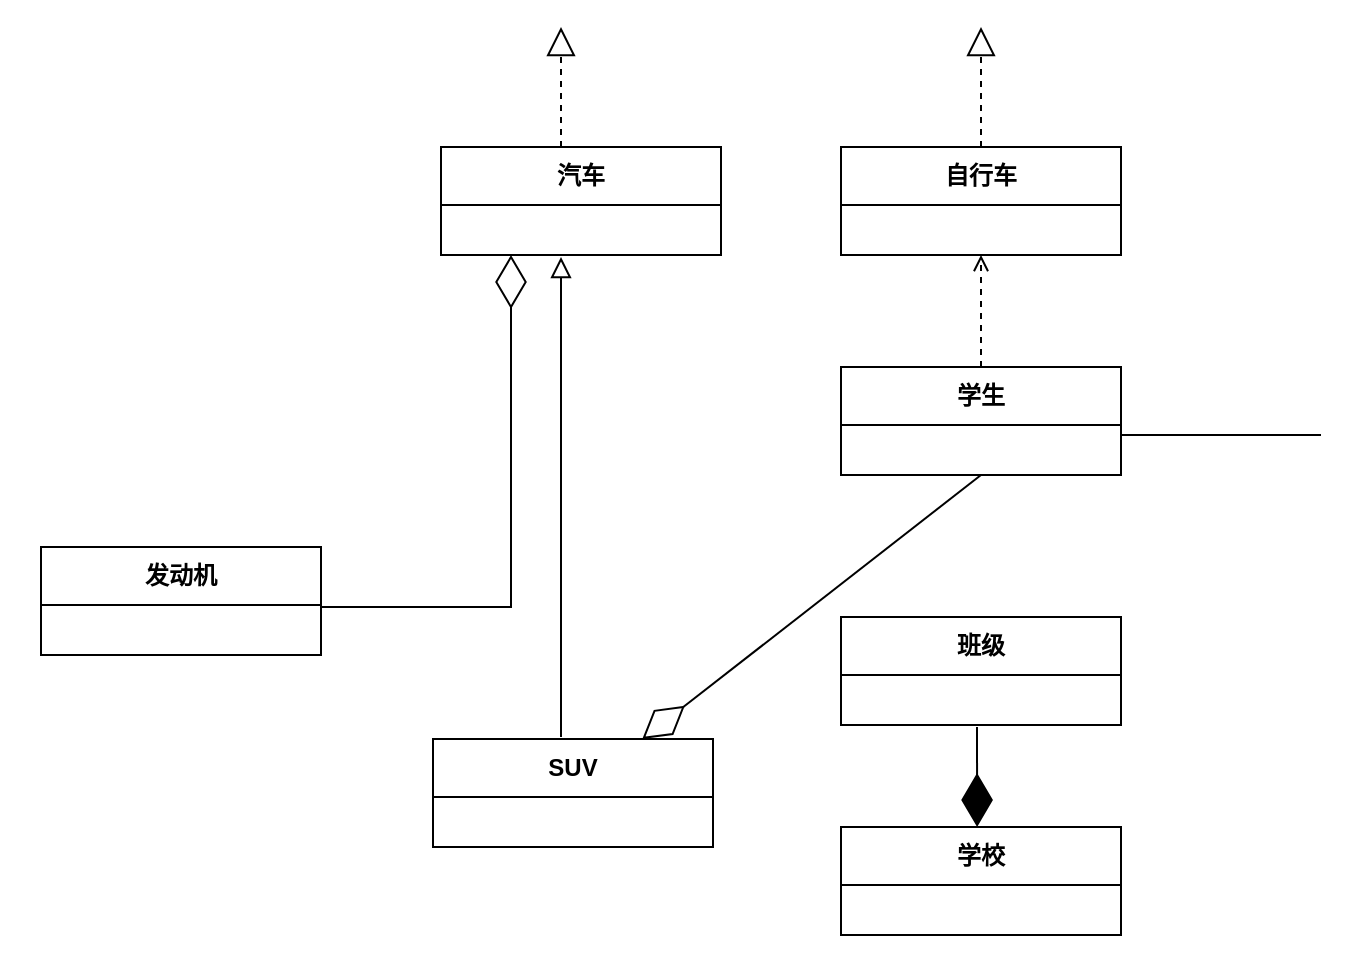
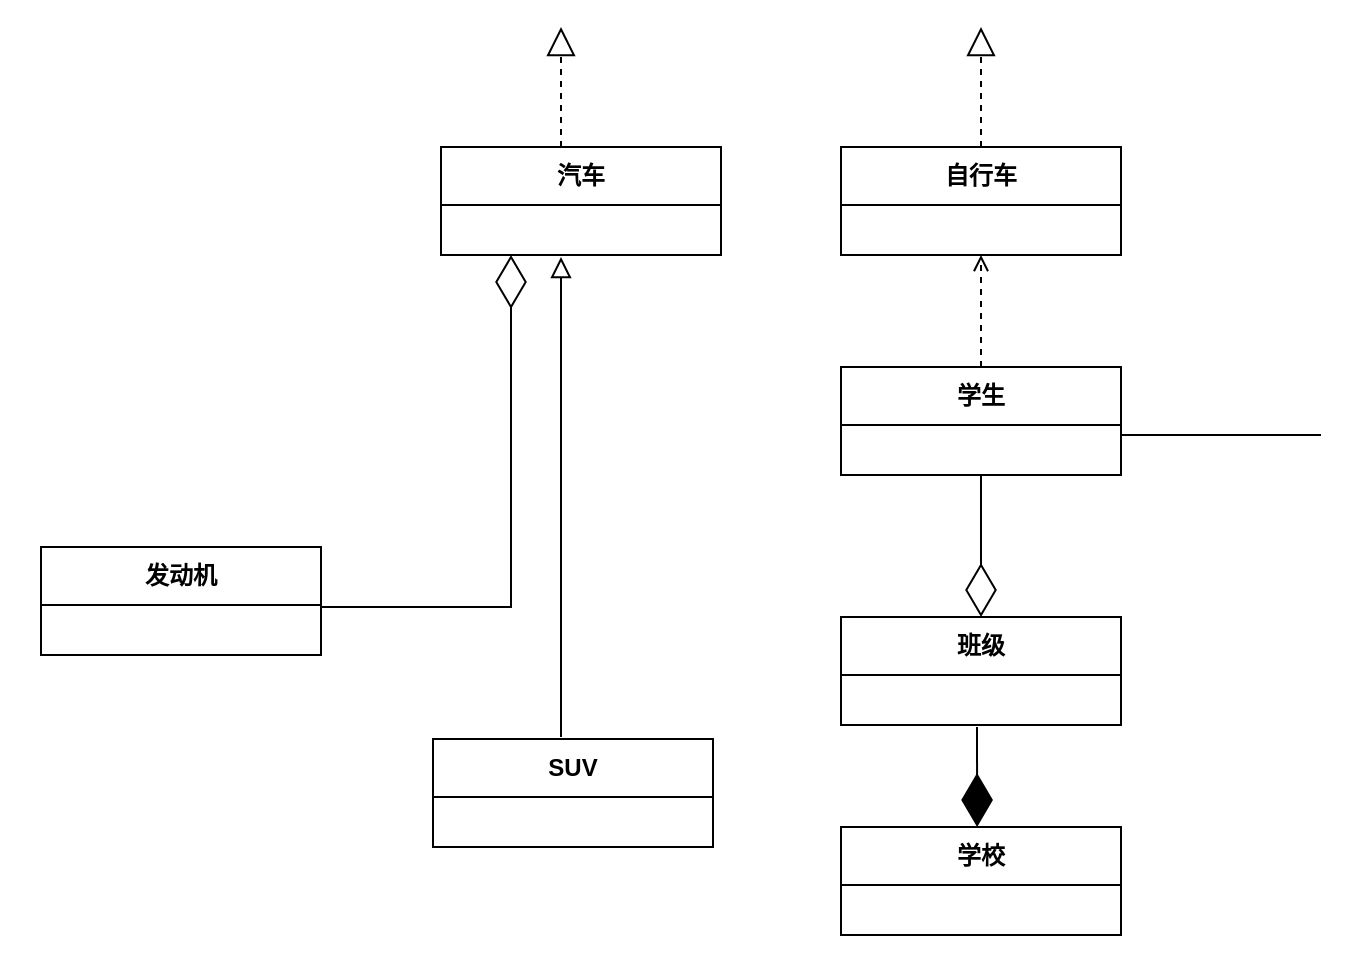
(830, 593) -> (981, 522)
